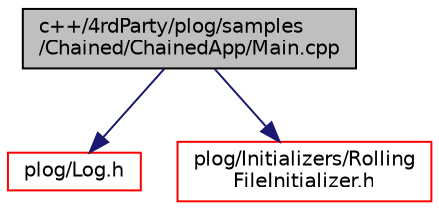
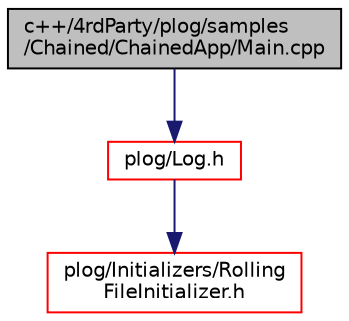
(240, 98) -> (175, 206)
